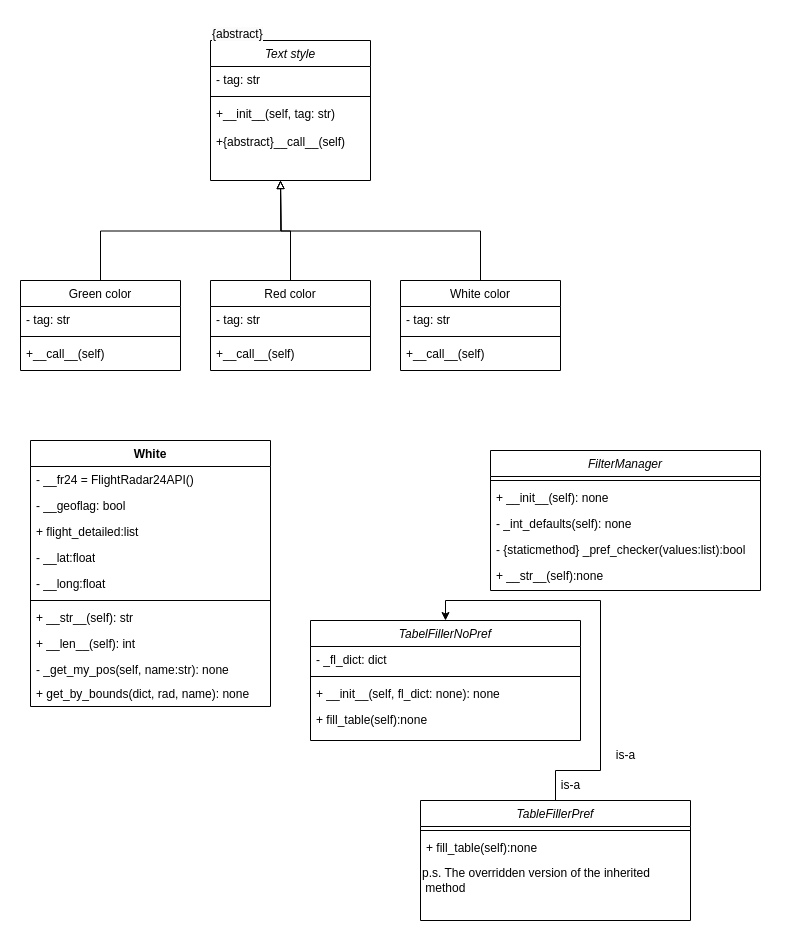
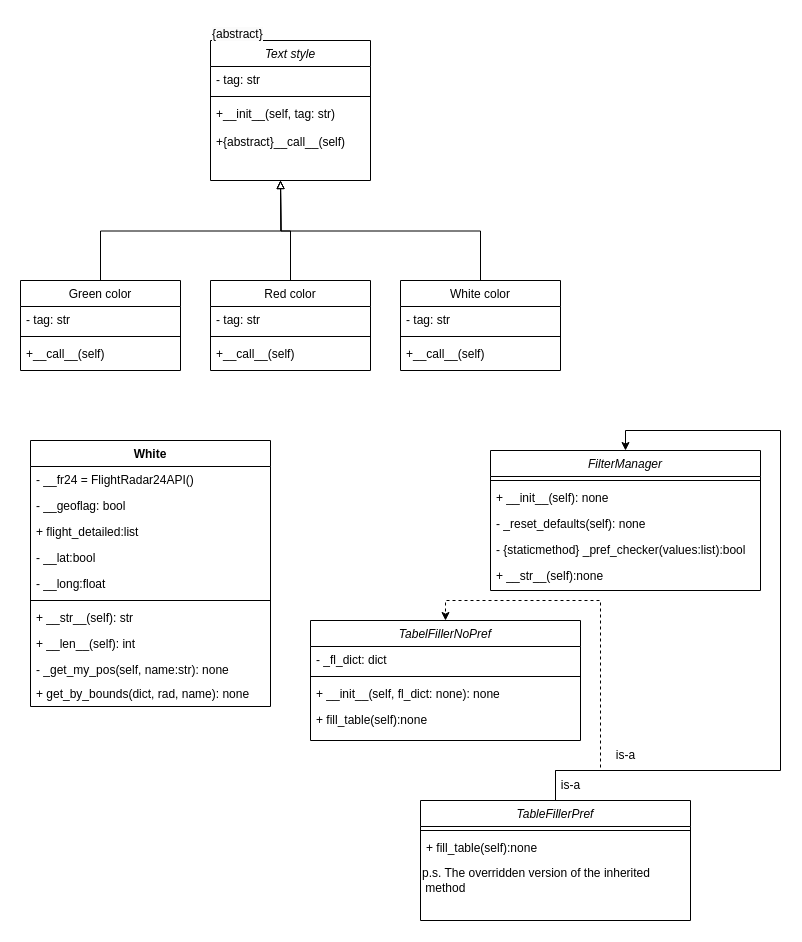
(577, 524) -> (586, 524)
(74, 559) -> (71, 559)
(601, 601) -> (601, 601)
none -> (781, 607)
